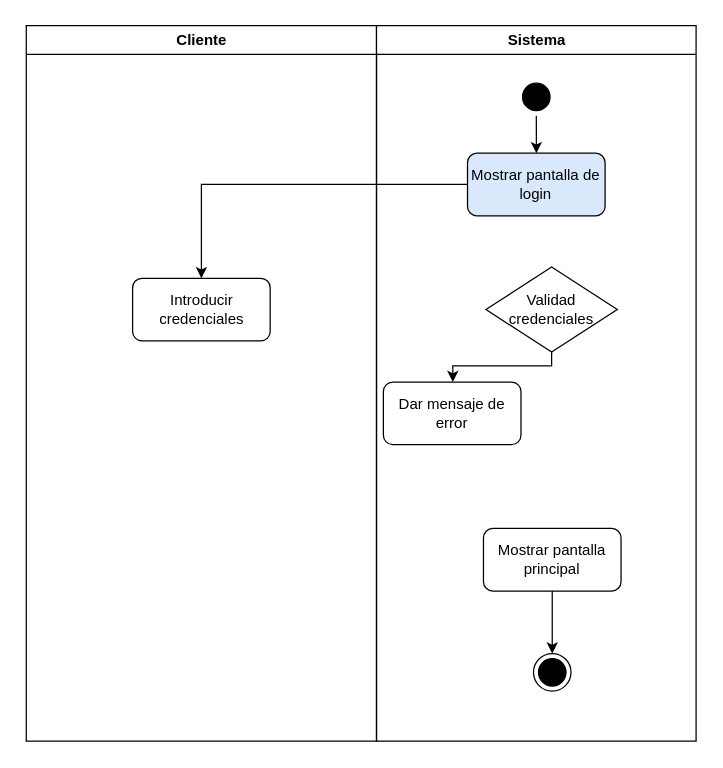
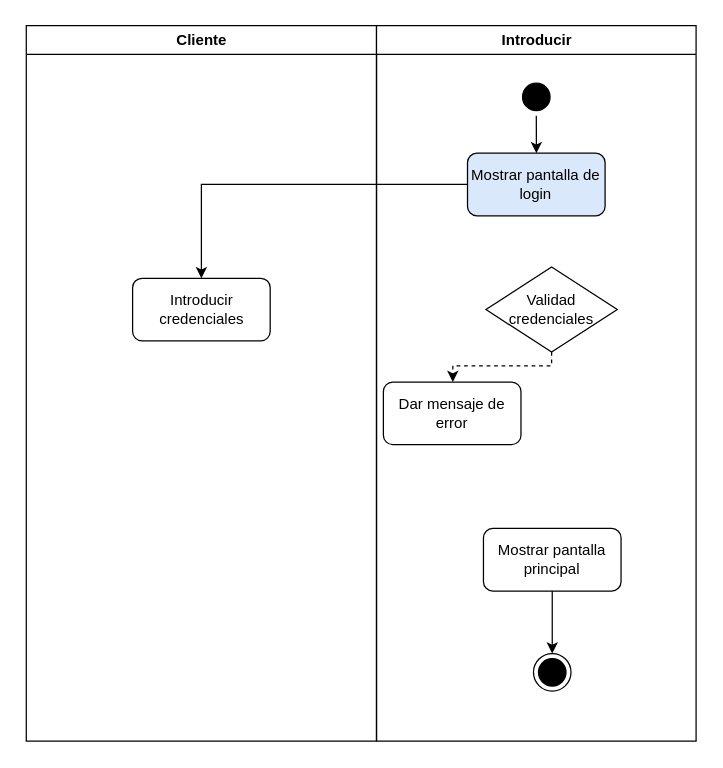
(537, 41) -> (537, 41)
(504, 366) -> (504, 366)
